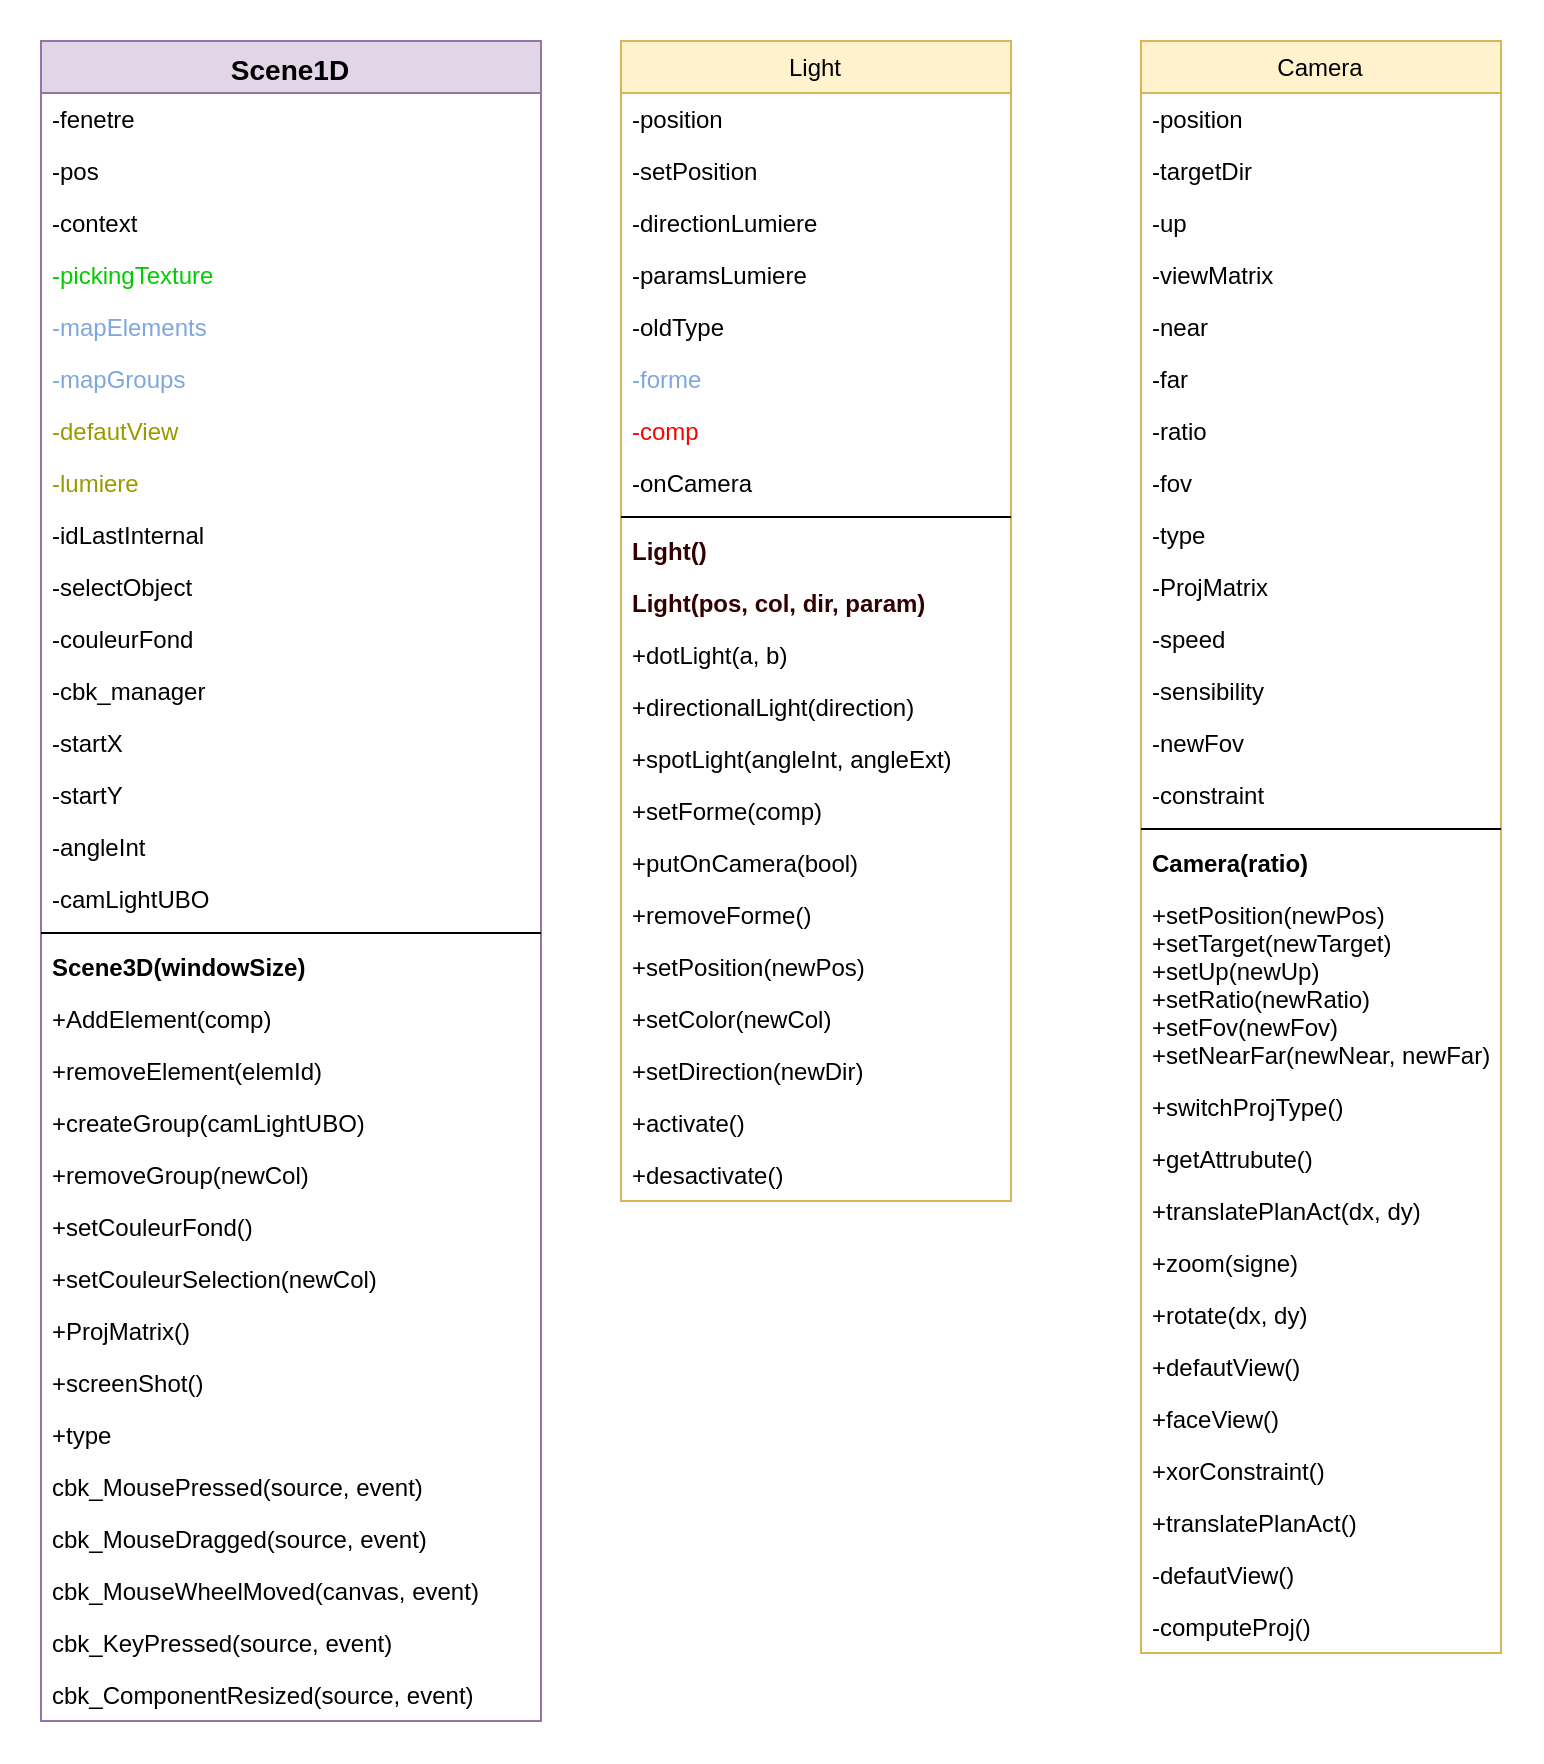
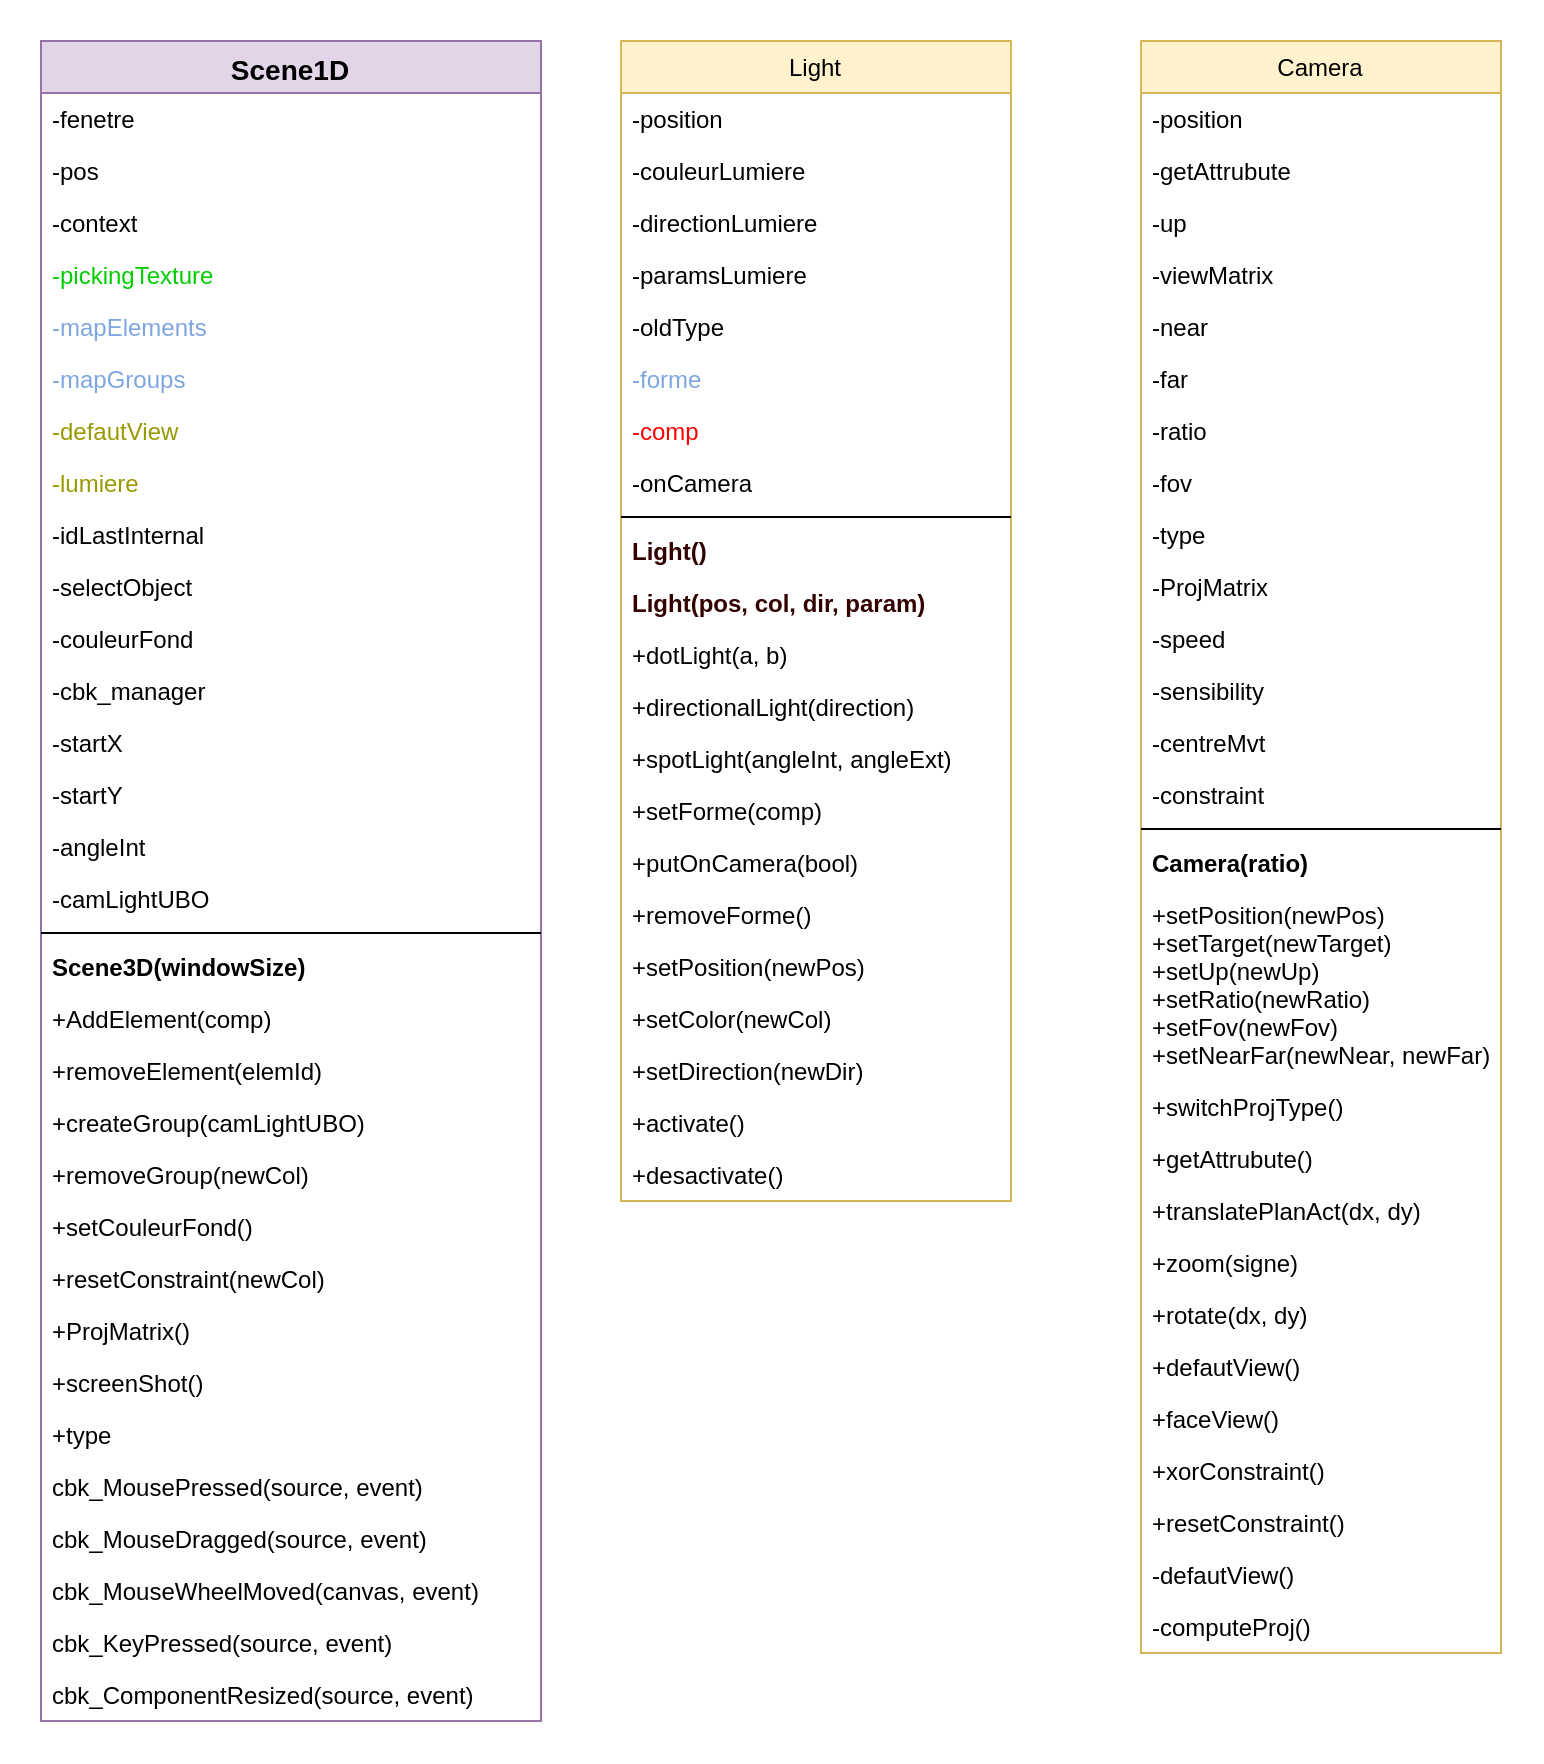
(706, 172) -> (727, 172)
(1216, 172) -> (1239, 172)
(1199, 744) -> (1219, 744)
(228, 1280) -> (207, 1280)
(1273, 1524) -> (1270, 1524)
